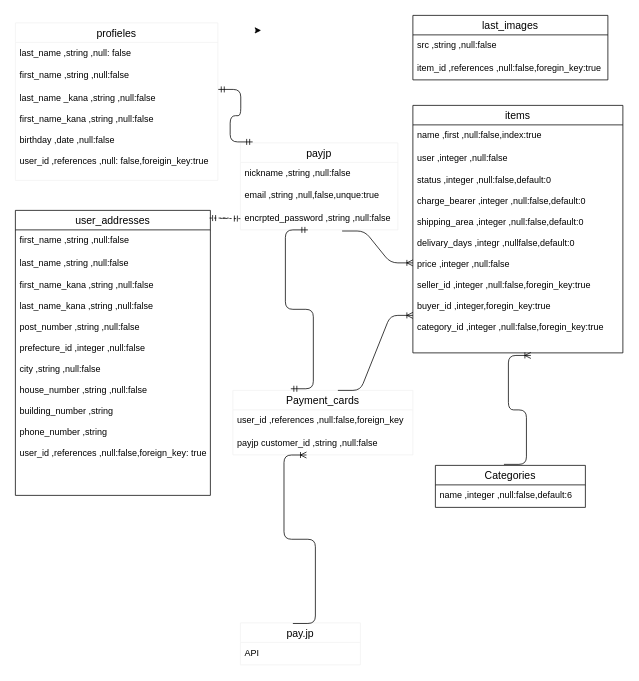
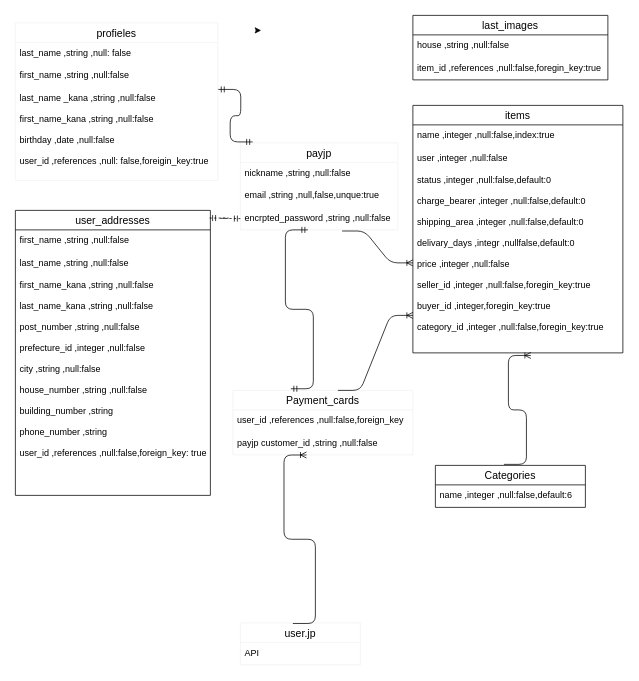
(464, 45) -> (469, 45)
(489, 135) -> (494, 135)
(300, 633) -> (300, 633)
